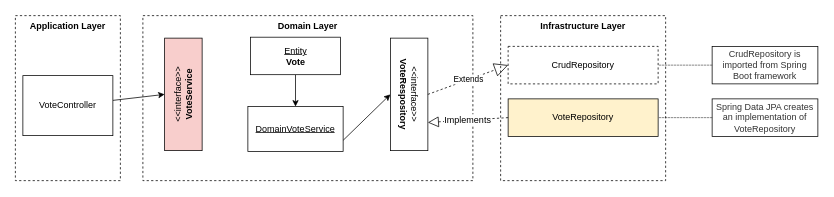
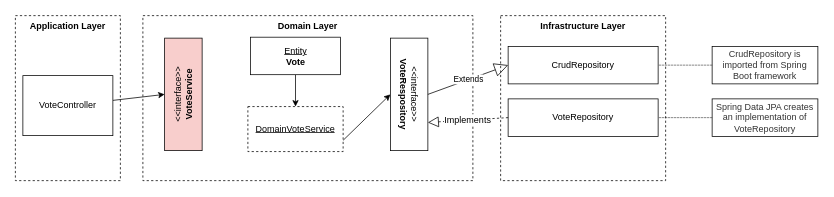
(583, 65) -> (583, 65)
(441, 89) -> (441, 89)
(583, 117) -> (583, 117)
(296, 129) -> (296, 129)
